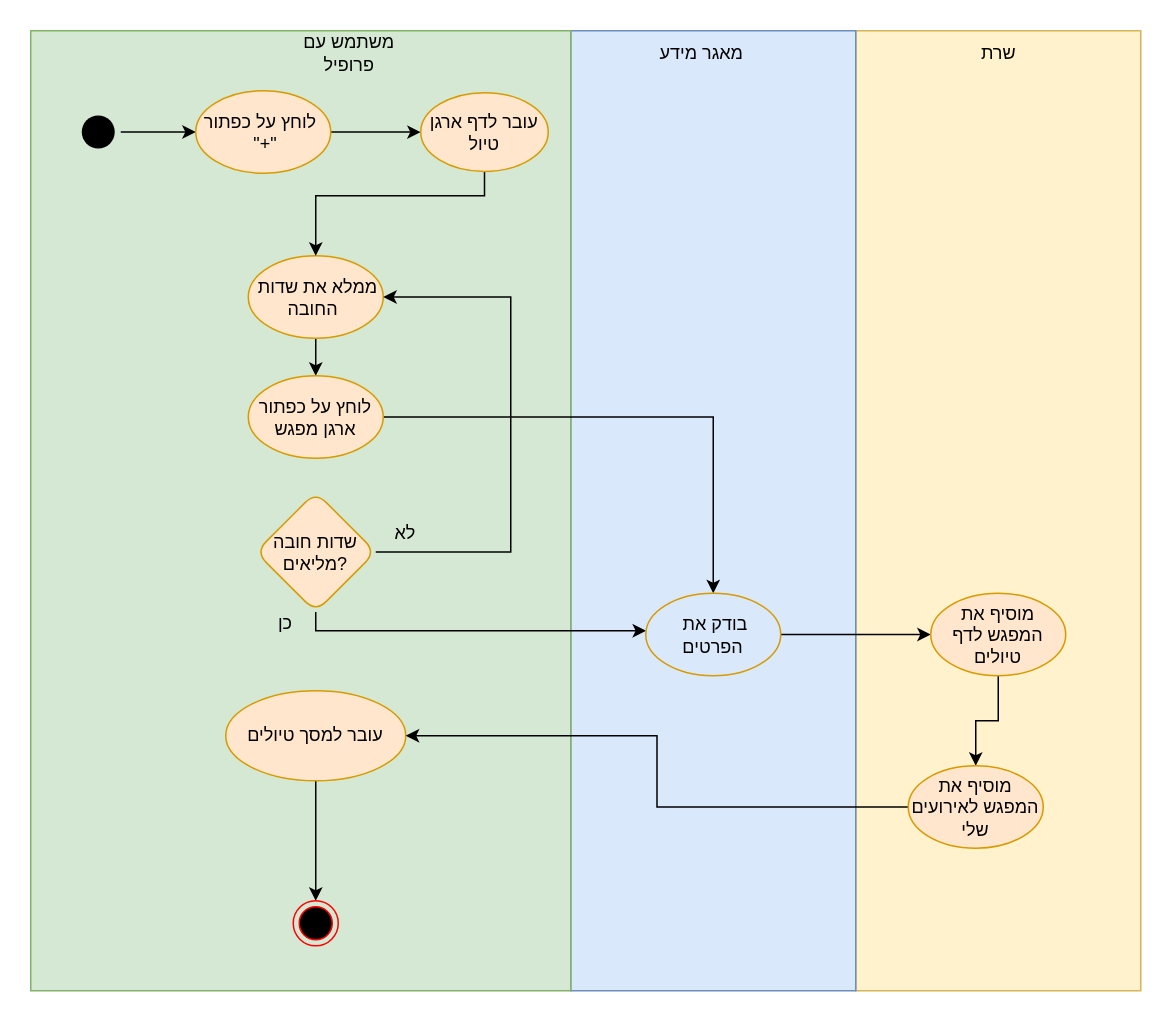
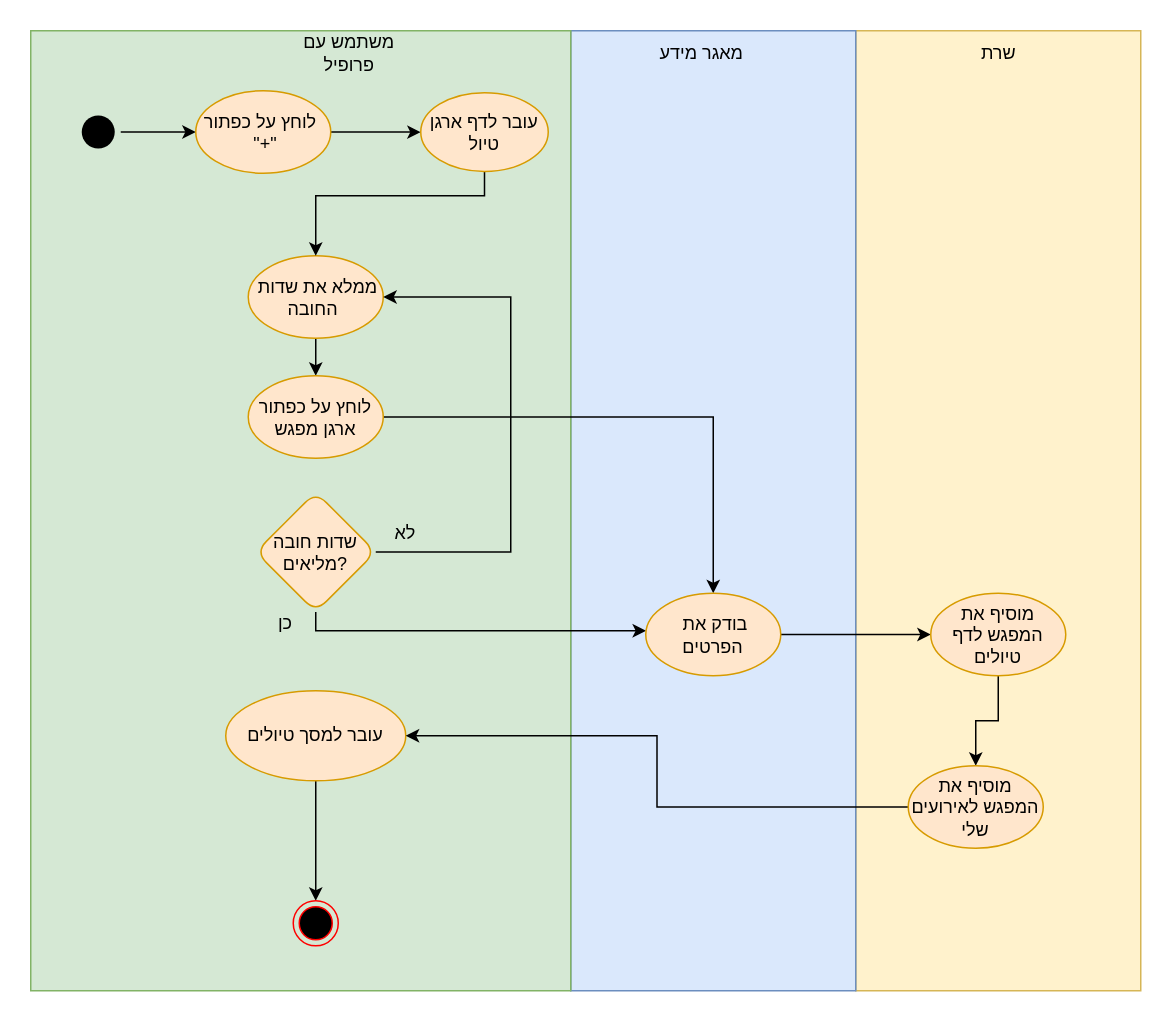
(713, 635) -> (713, 635)
